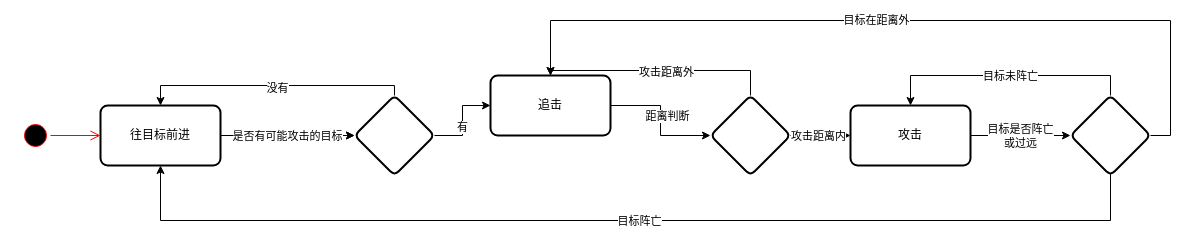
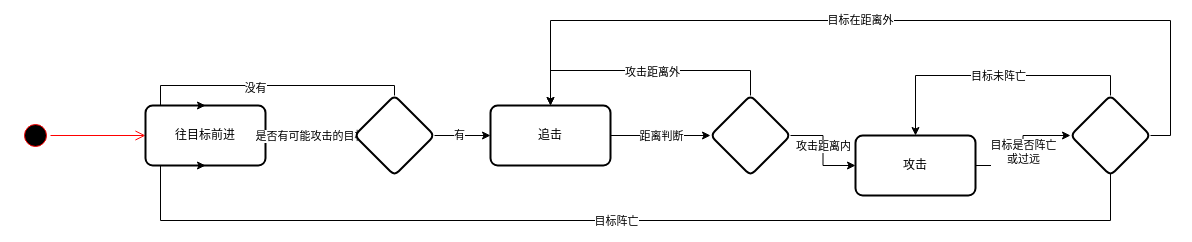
(551, 106) -> (551, 136)
(161, 136) -> (206, 136)
(911, 136) -> (916, 166)
